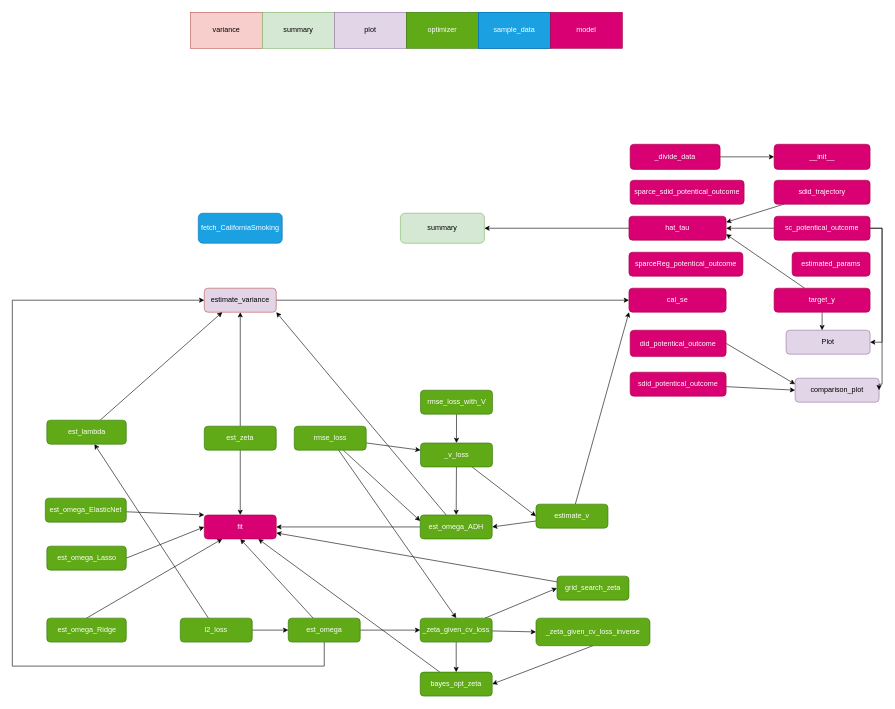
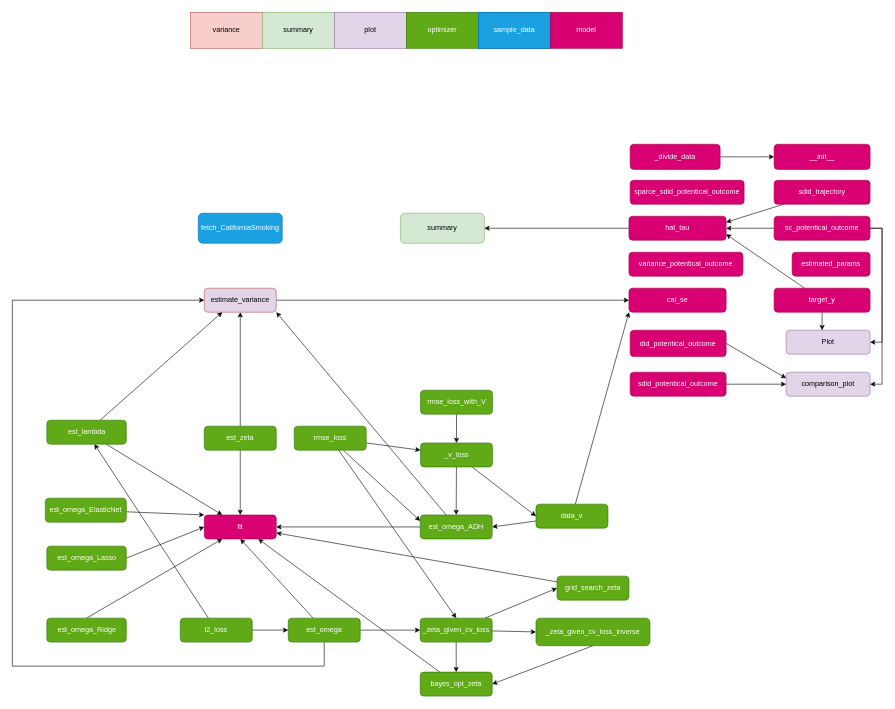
(686, 264) -> (686, 264)
(837, 390) -> (828, 384)
none -> (163, 479)
(572, 516) -> (572, 516)
